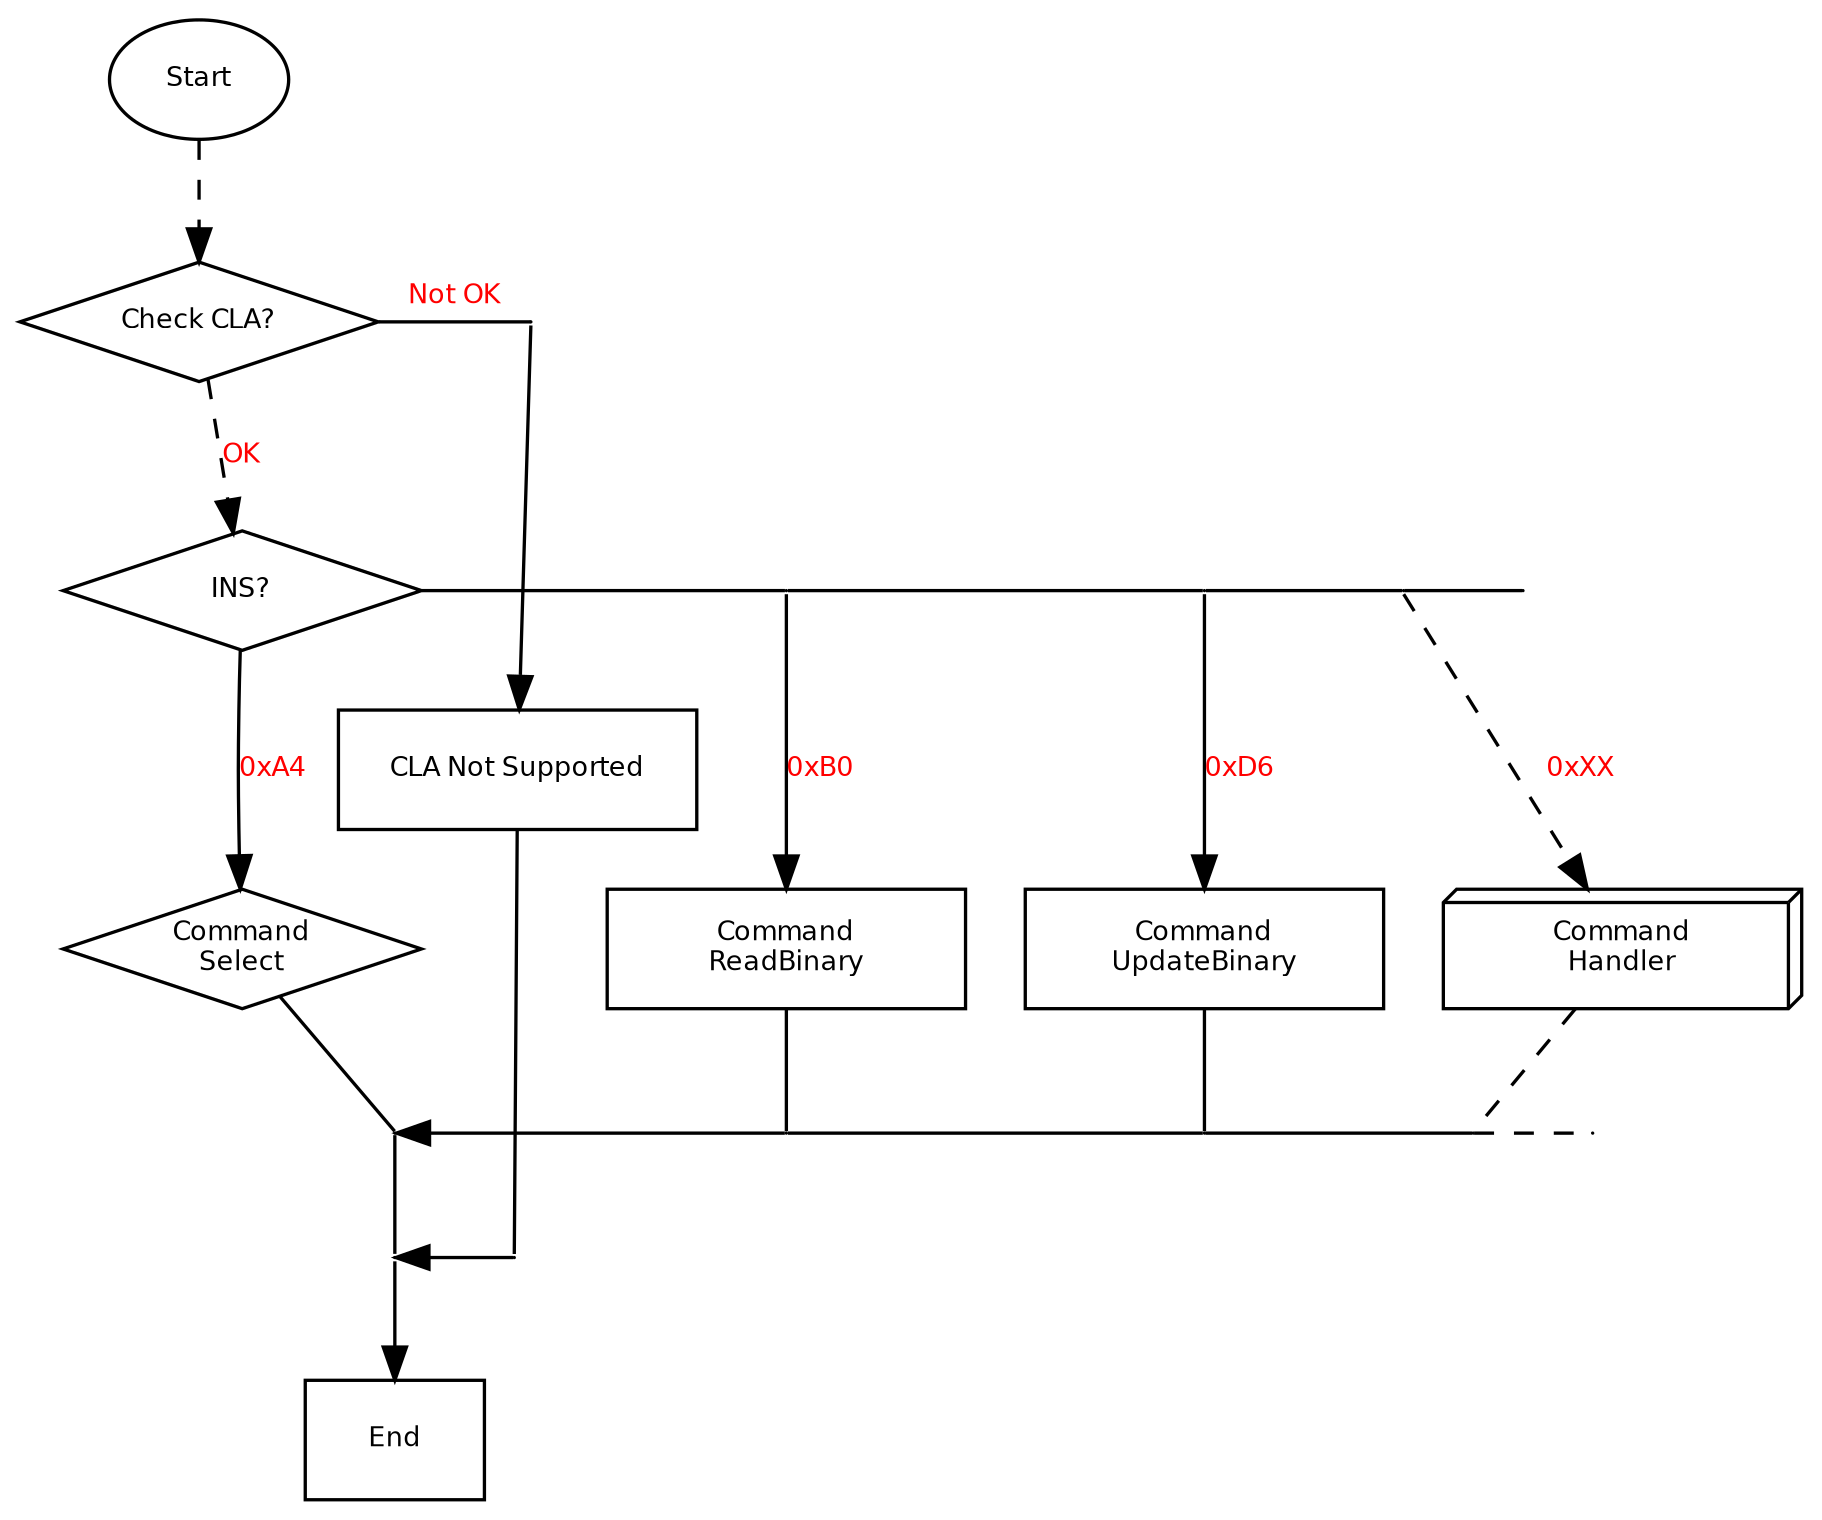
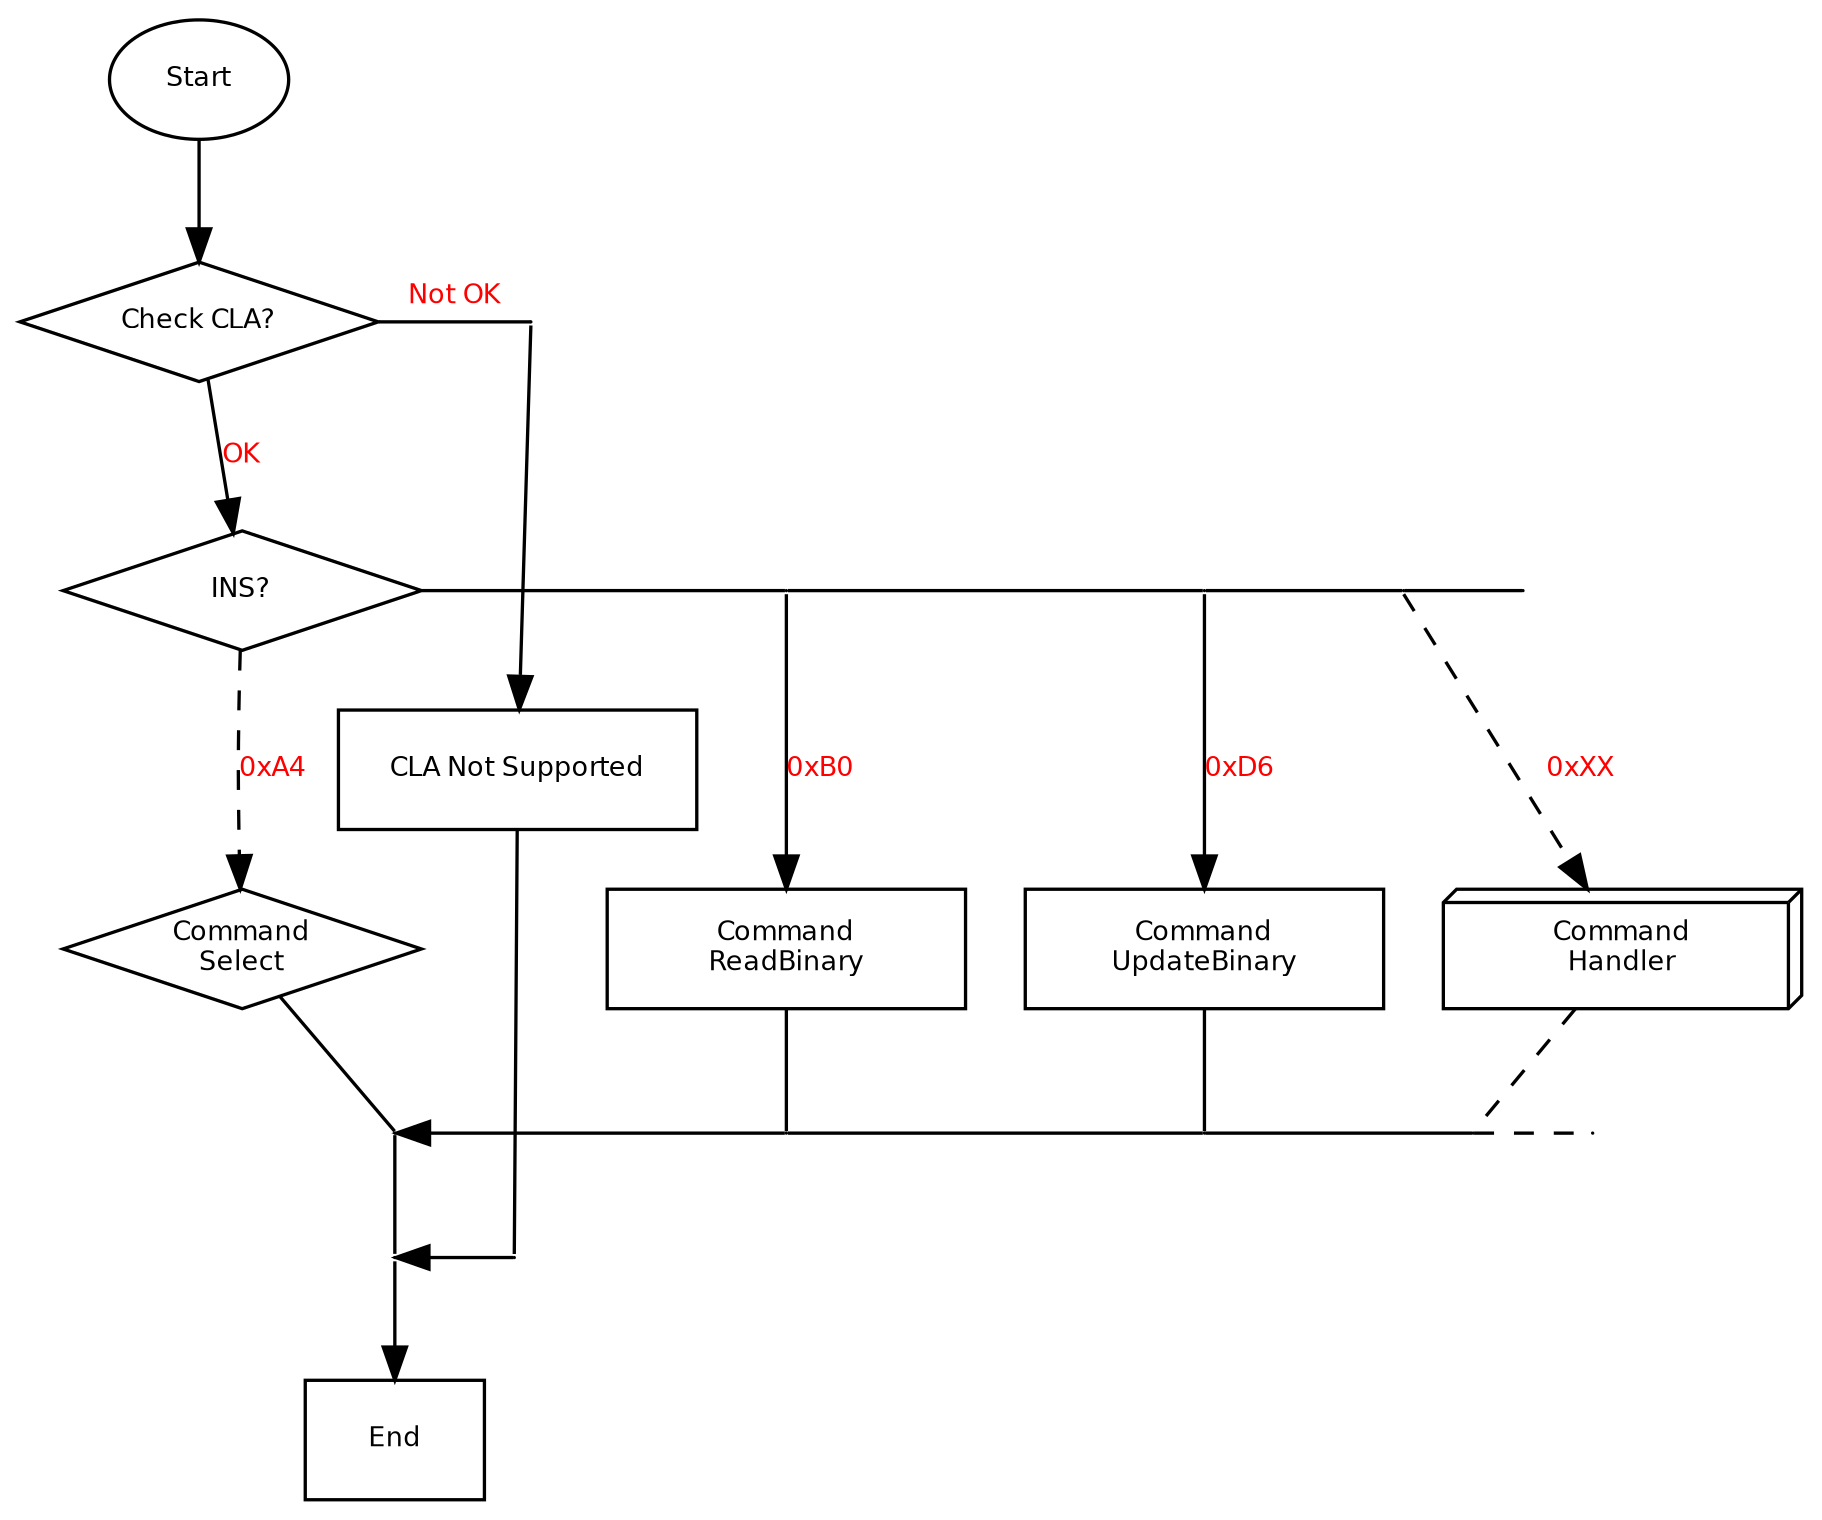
(199, 184) -> (199, 184)
(218, 440) -> (218, 440)
(238, 753) -> (238, 753)
